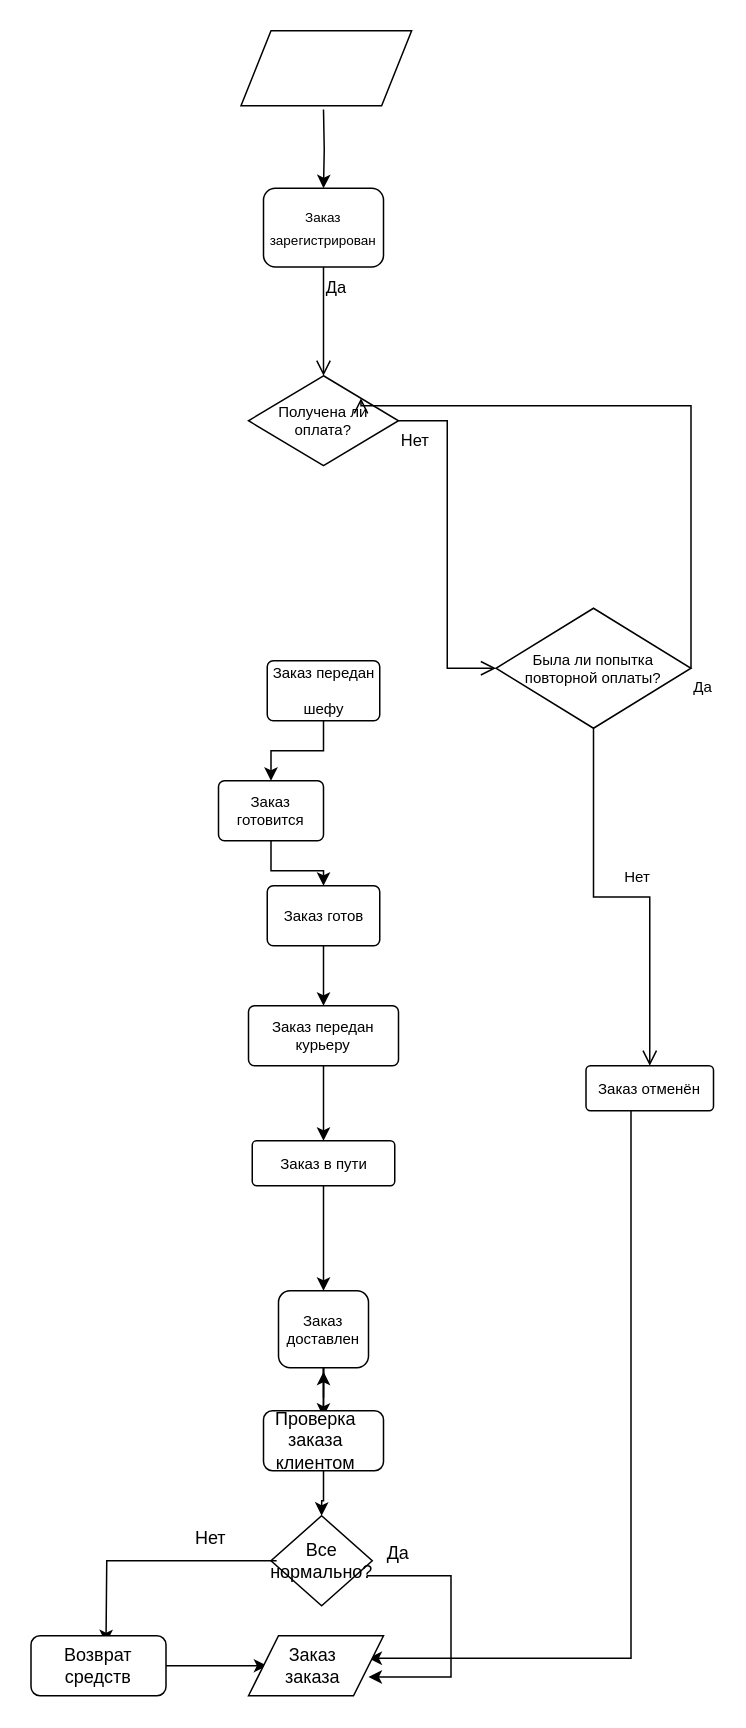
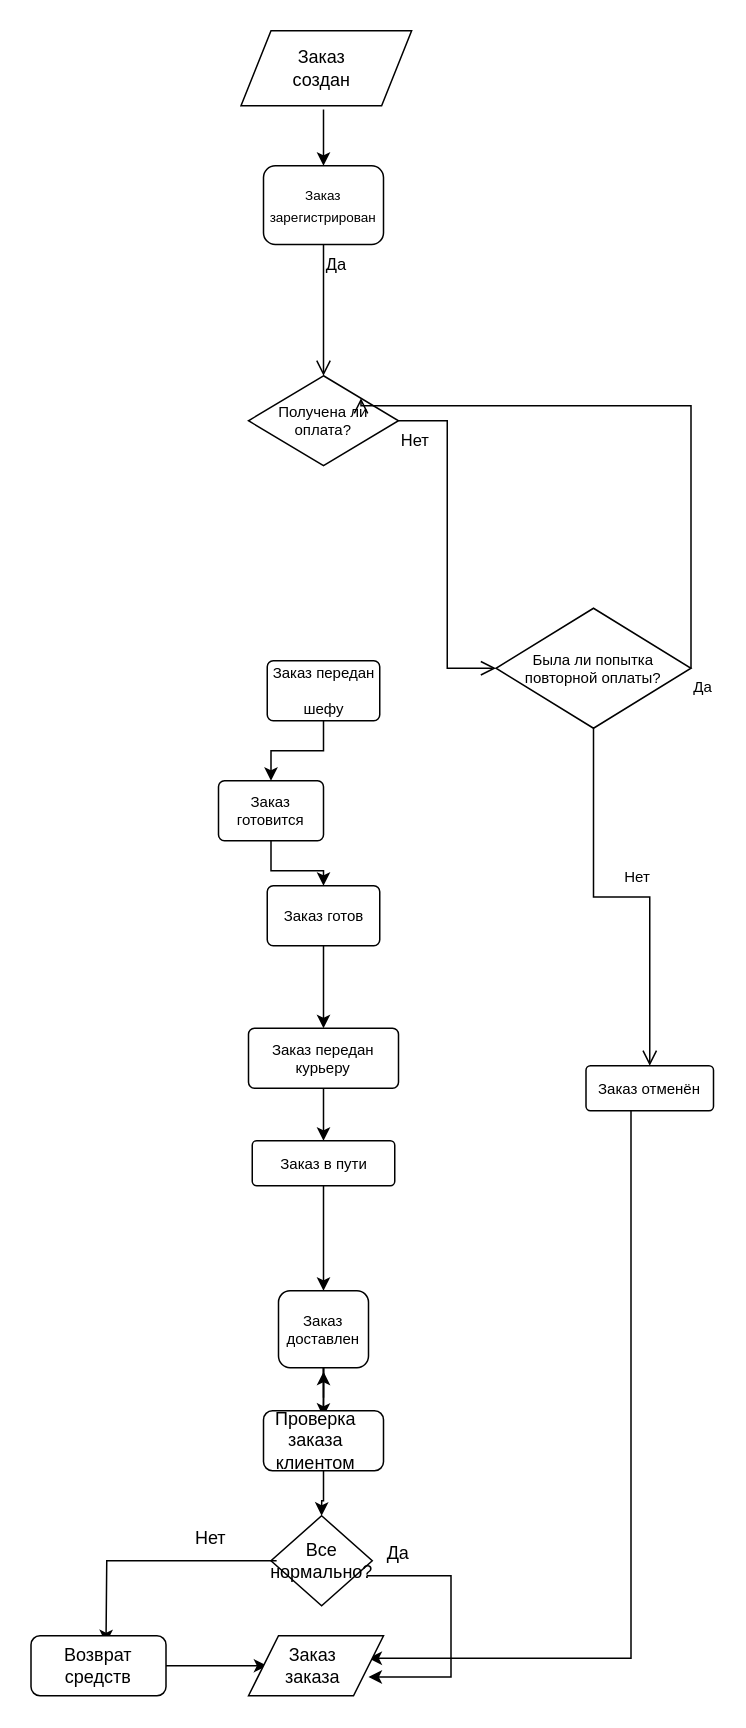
none -> (321, 68)
(323, 228) -> (323, 205)
(323, 1036) -> (323, 1058)
